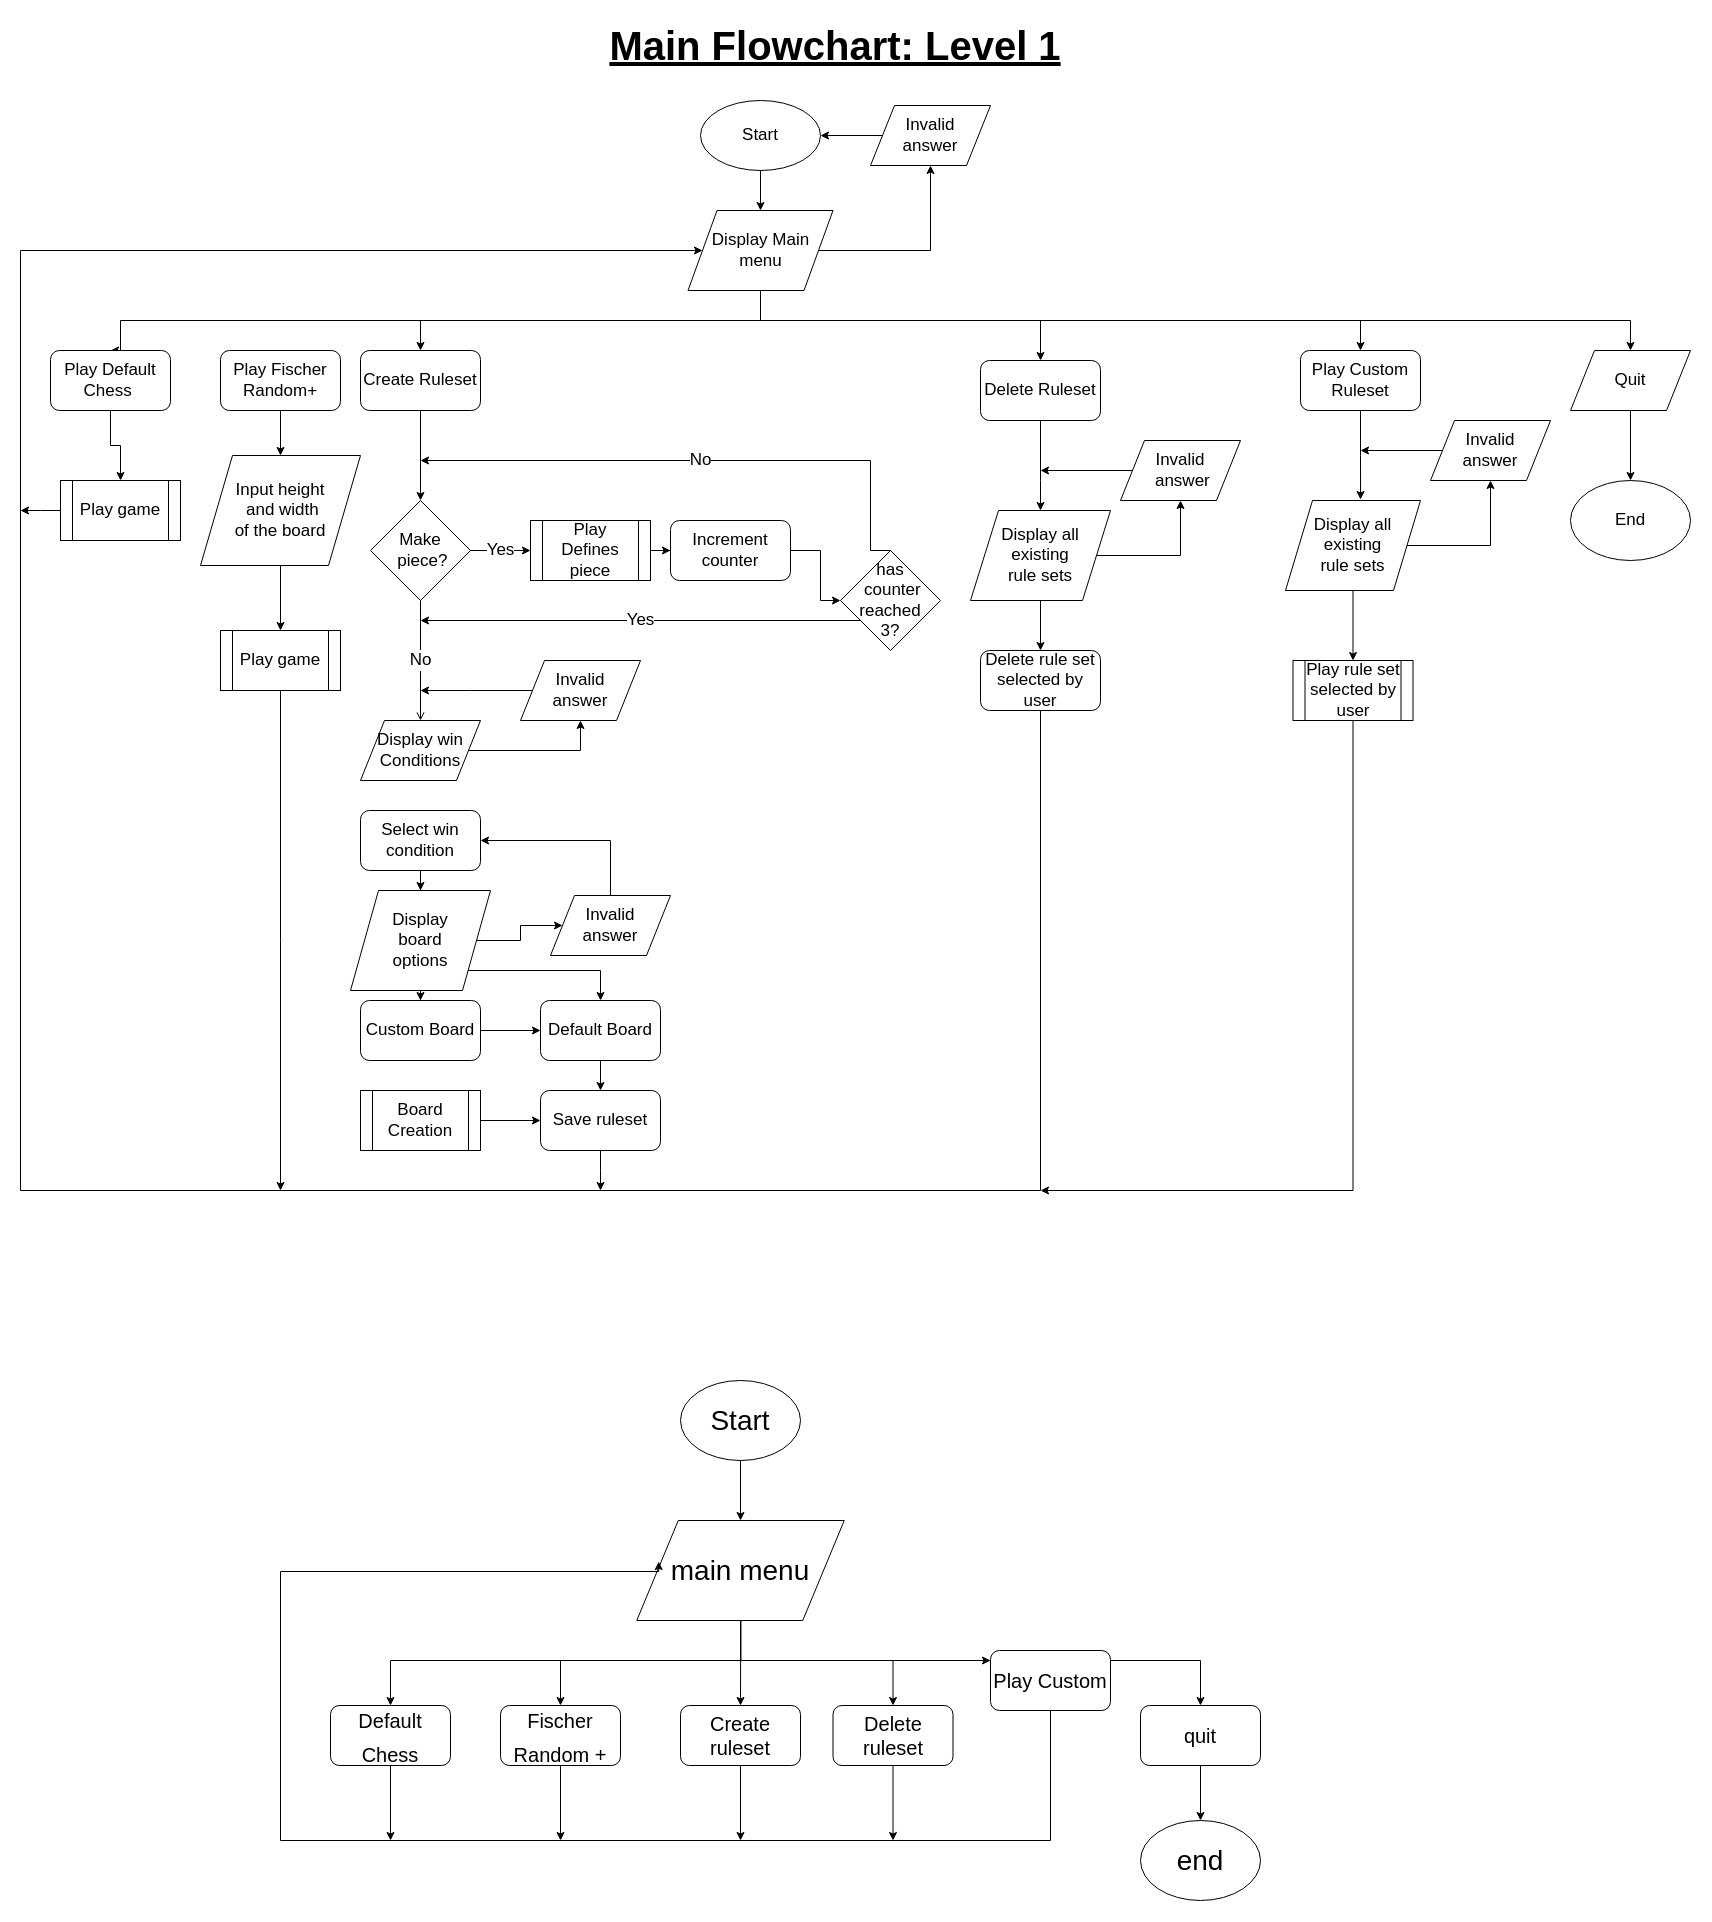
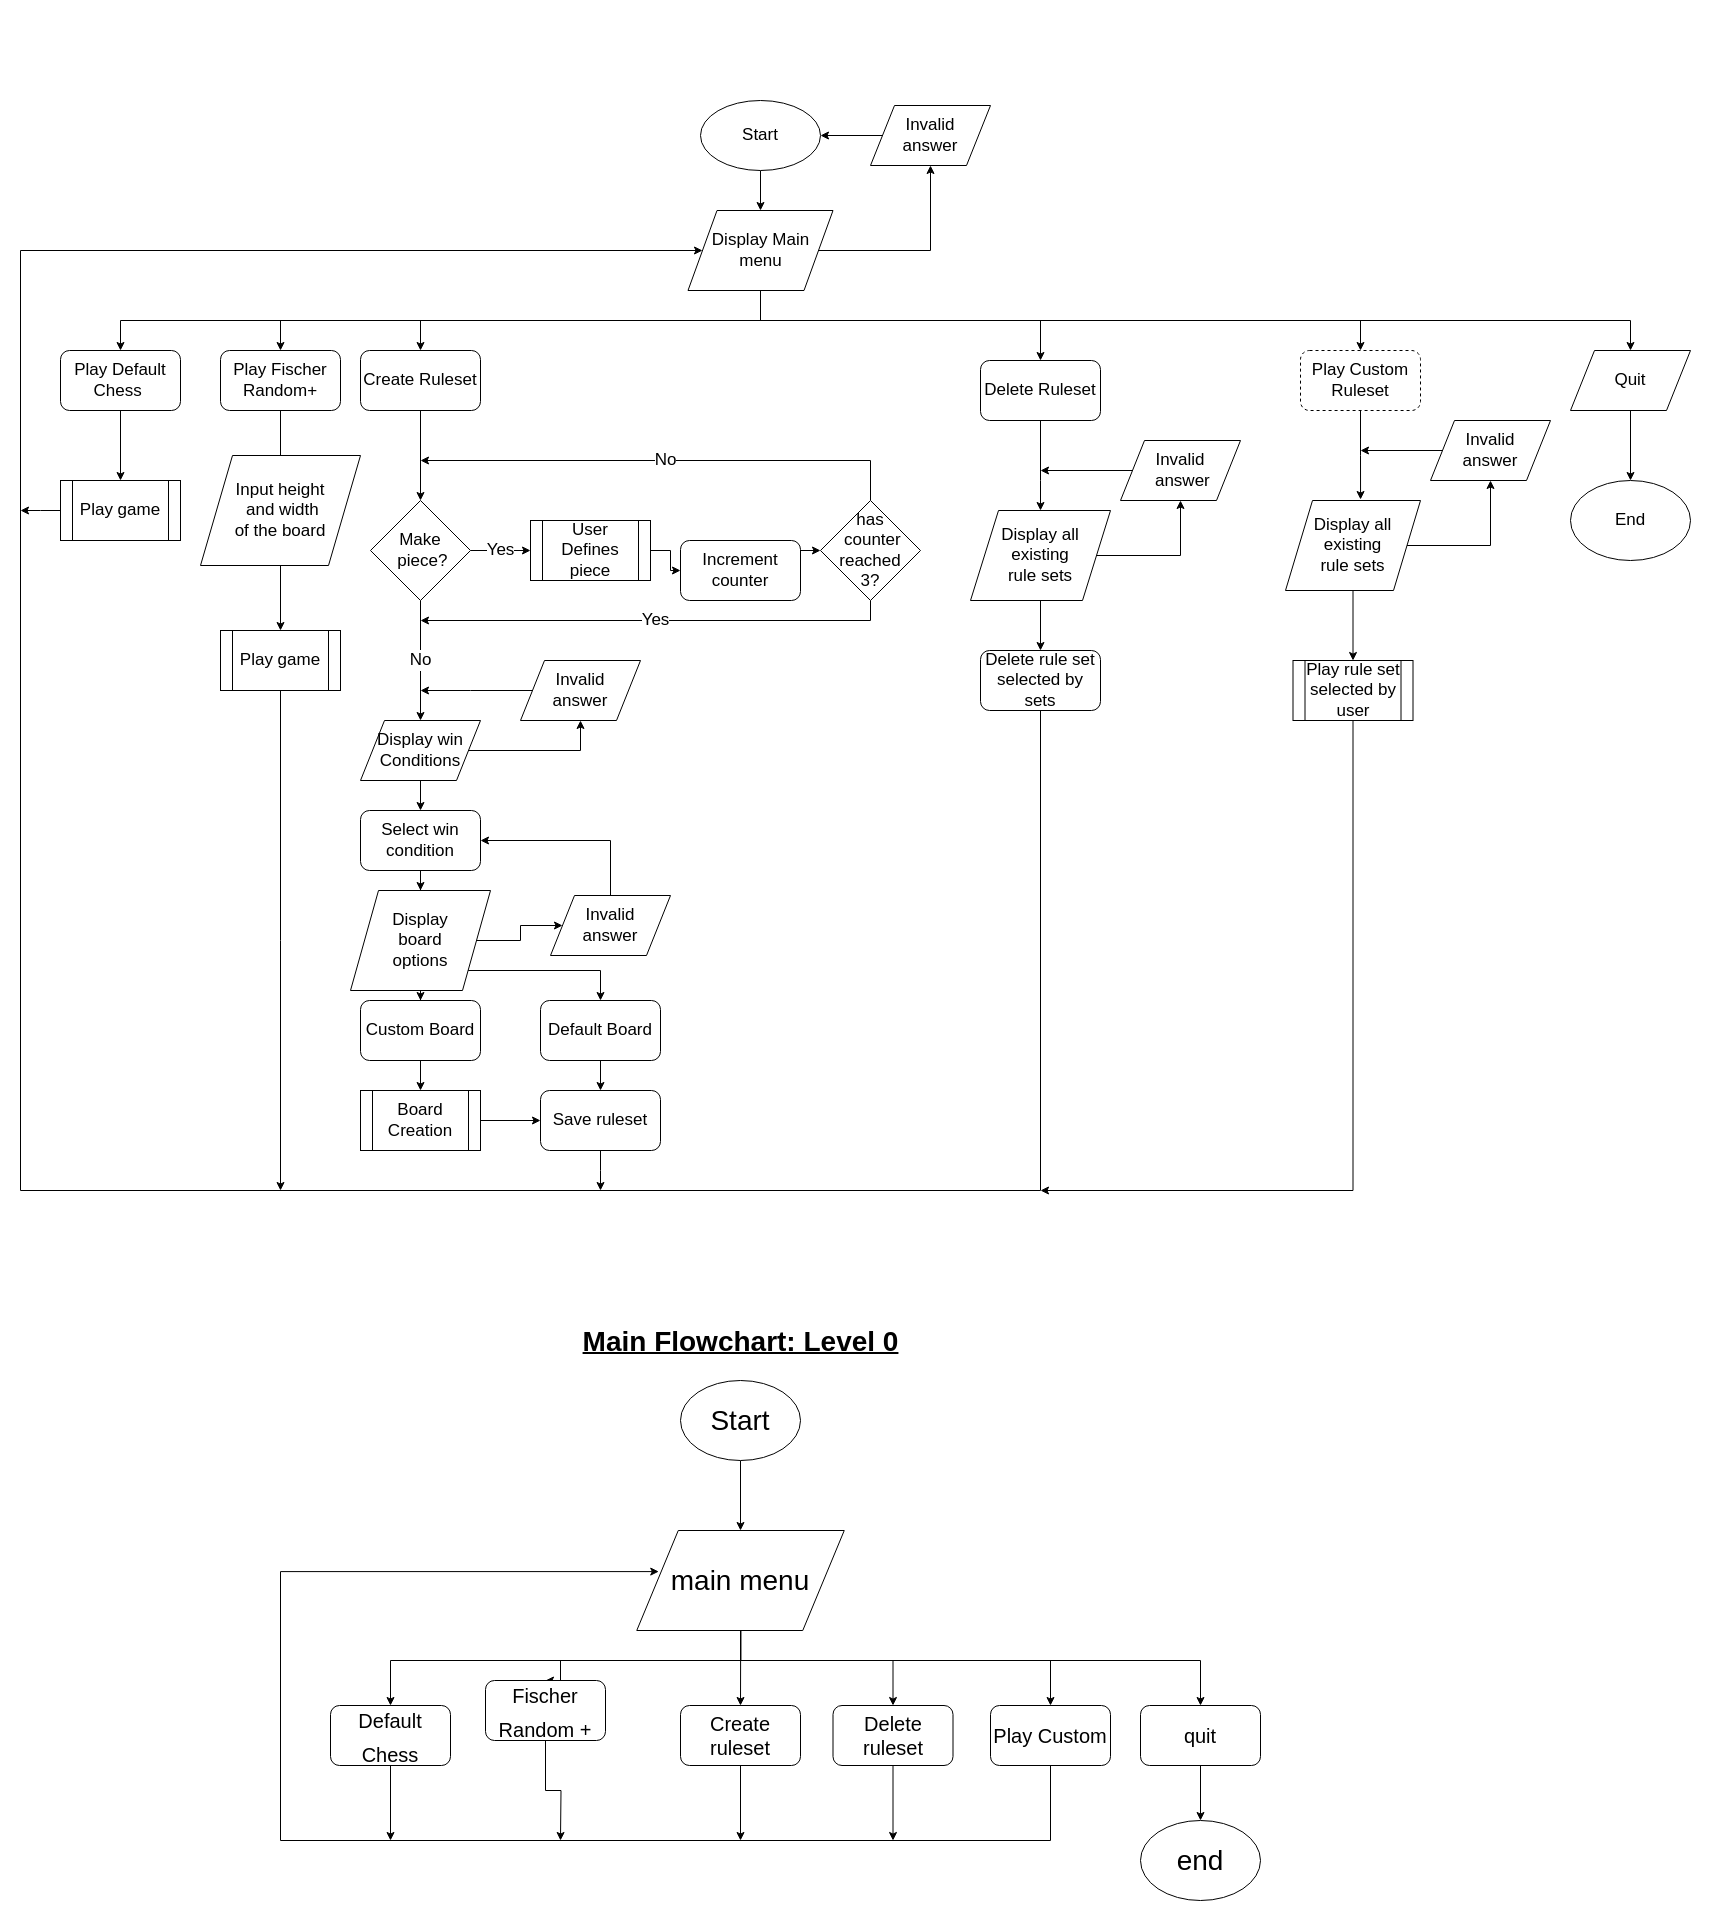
(836, 46) -> none
none -> (281, 333)
(111, 381) -> (121, 381)
(1361, 381) -> (1361, 381)
(281, 447) -> (281, 450)
(591, 551) -> (591, 551)
(731, 551) -> (741, 571)
(891, 601) -> (871, 551)
(1041, 681) -> (1041, 681)
(421, 714) -> (421, 712)
none -> (421, 800)
(507, 1031) -> (421, 1080)
none -> (741, 1342)
(741, 1571) -> (741, 1581)
(1051, 1681) -> (1051, 1736)
(561, 1736) -> (546, 1711)
